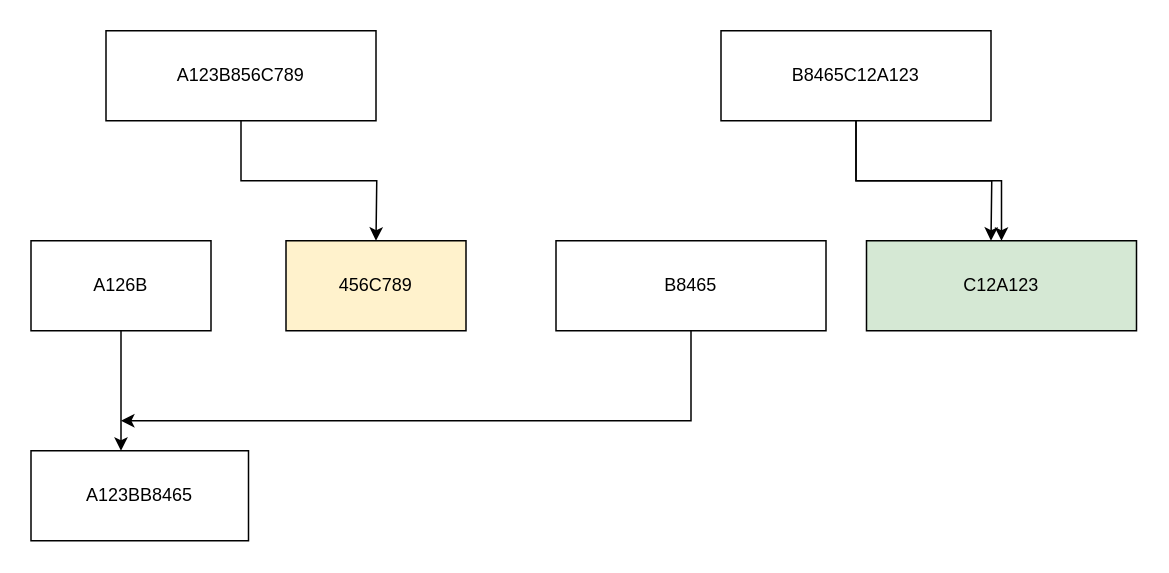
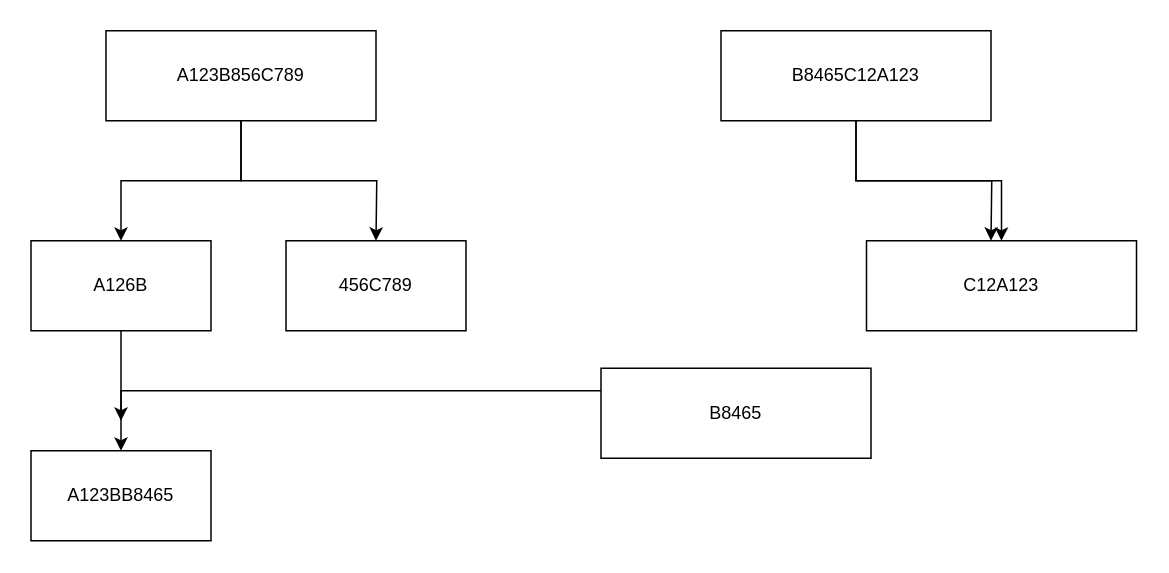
none -> (155, 181)
(376, 286) -> (376, 286)
(691, 286) -> (736, 413)
(1001, 286) -> (1001, 286)
(140, 496) -> (121, 496)
